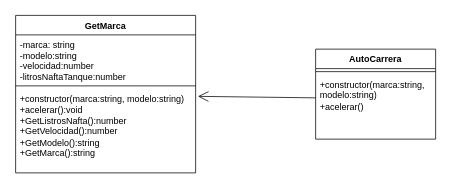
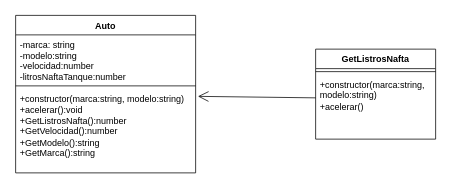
(105, 26) -> (105, 26)
(375, 59) -> (375, 59)
